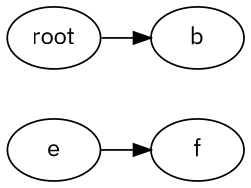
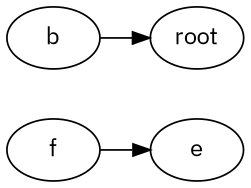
(117, 38) -> (116, 38)
(117, 150) -> (116, 150)
